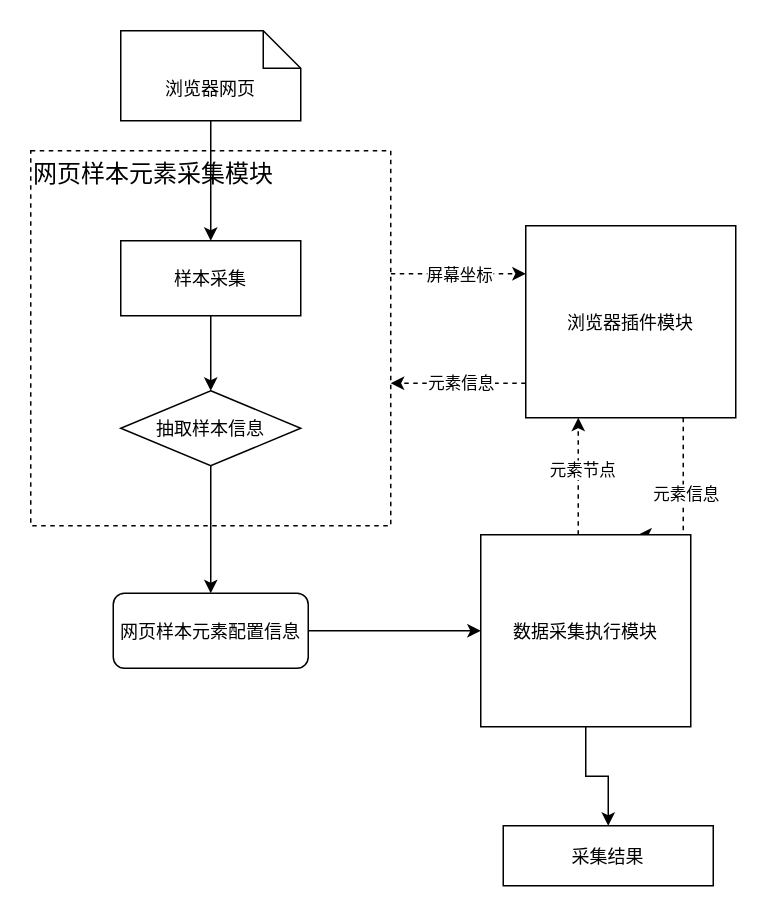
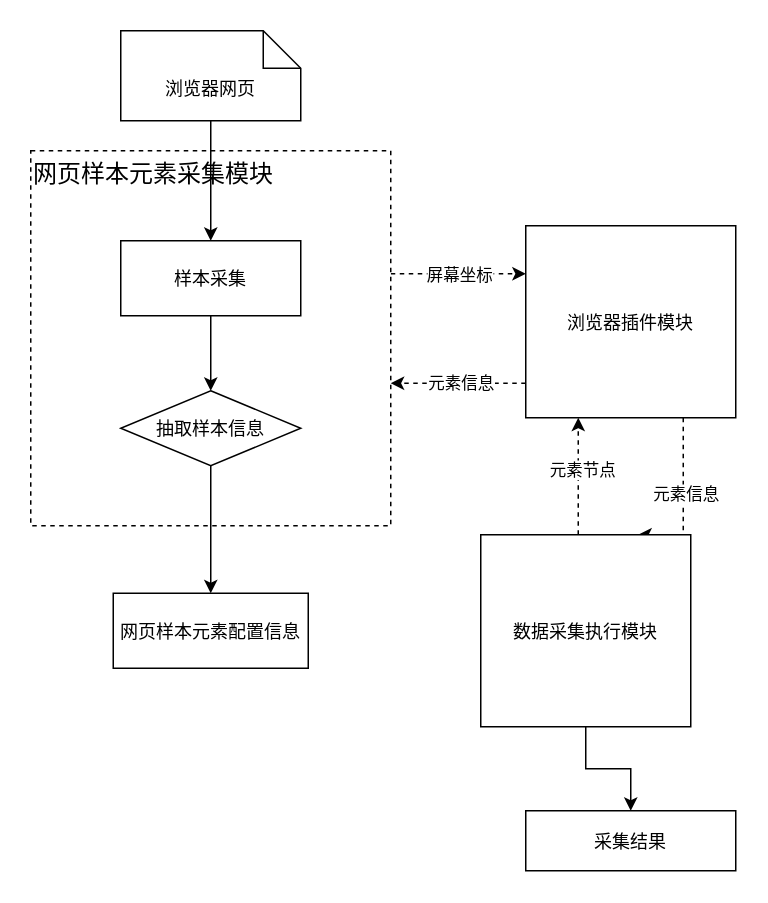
(211, 631) -> (211, 631)
(390, 631) -> none
(608, 856) -> (631, 841)
